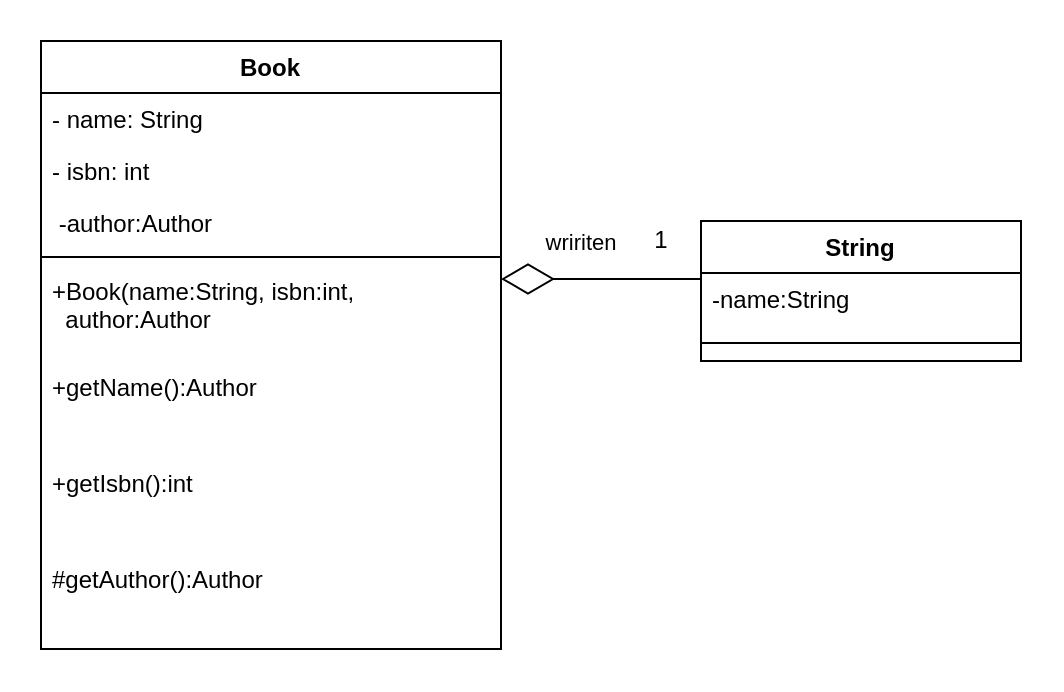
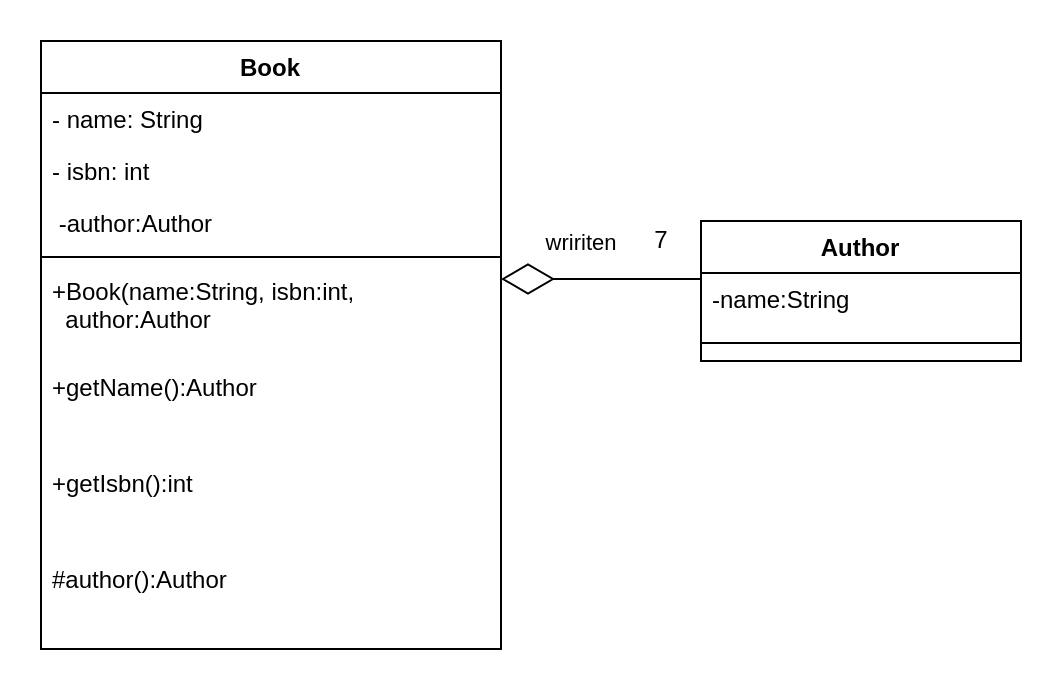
(662, 241) -> (662, 241)
(860, 248) -> (860, 248)
(177, 580) -> (156, 580)
